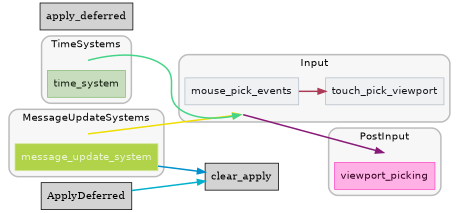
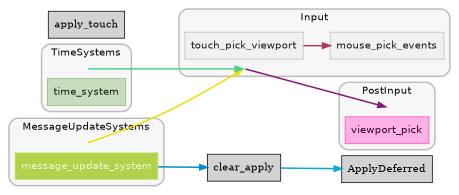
(86, 16) -> (86, 25)
(308, 91) -> (313, 46)
(385, 176) -> (387, 130)
(165, 186) -> (307, 168)
